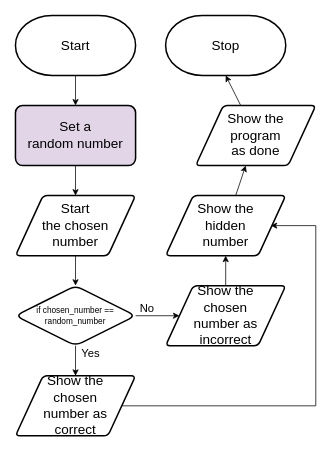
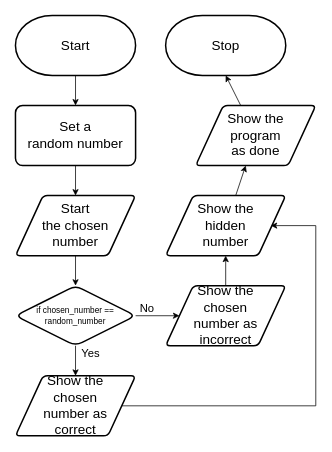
(75, 135) -> (75, 135)
